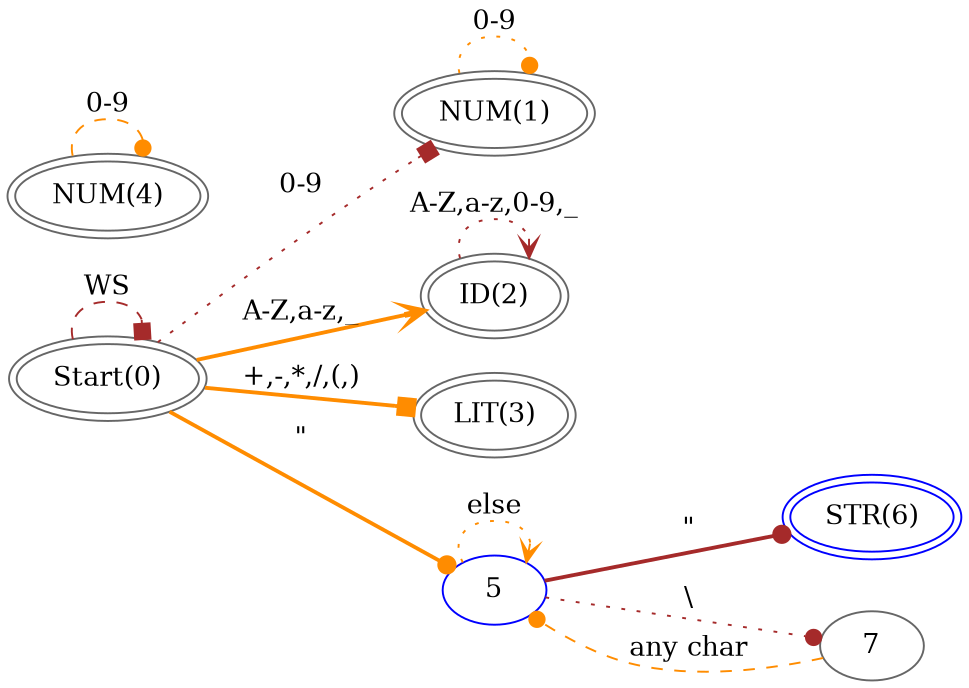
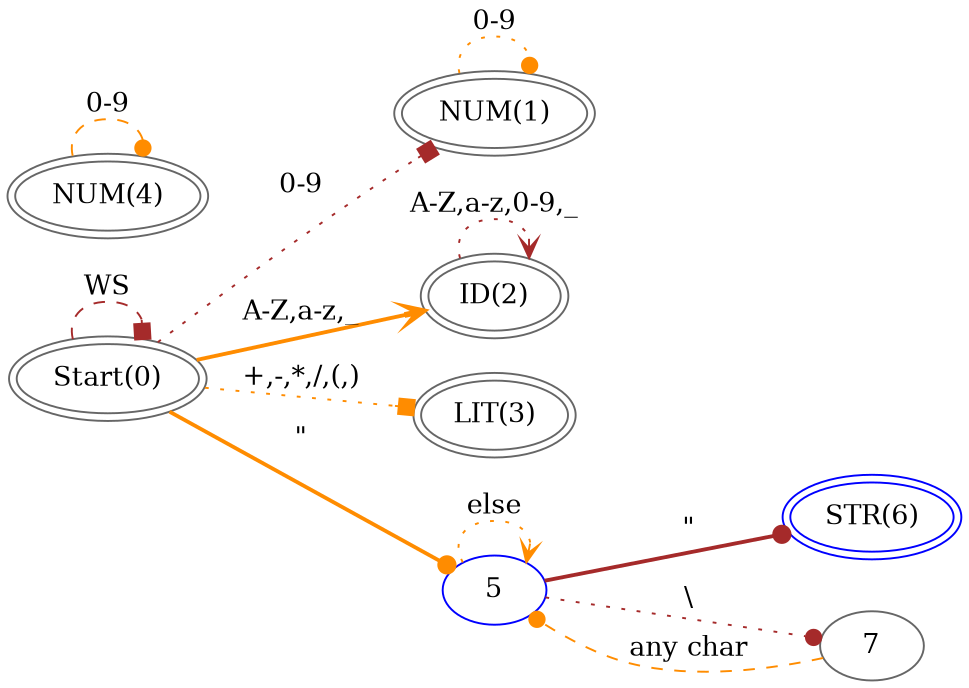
(300, 397) -> (300, 397)
